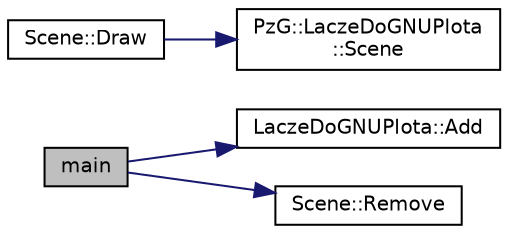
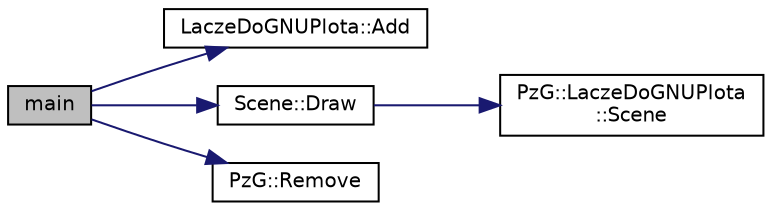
none -> (144, 105)
(369, 206) -> (296, 182)
